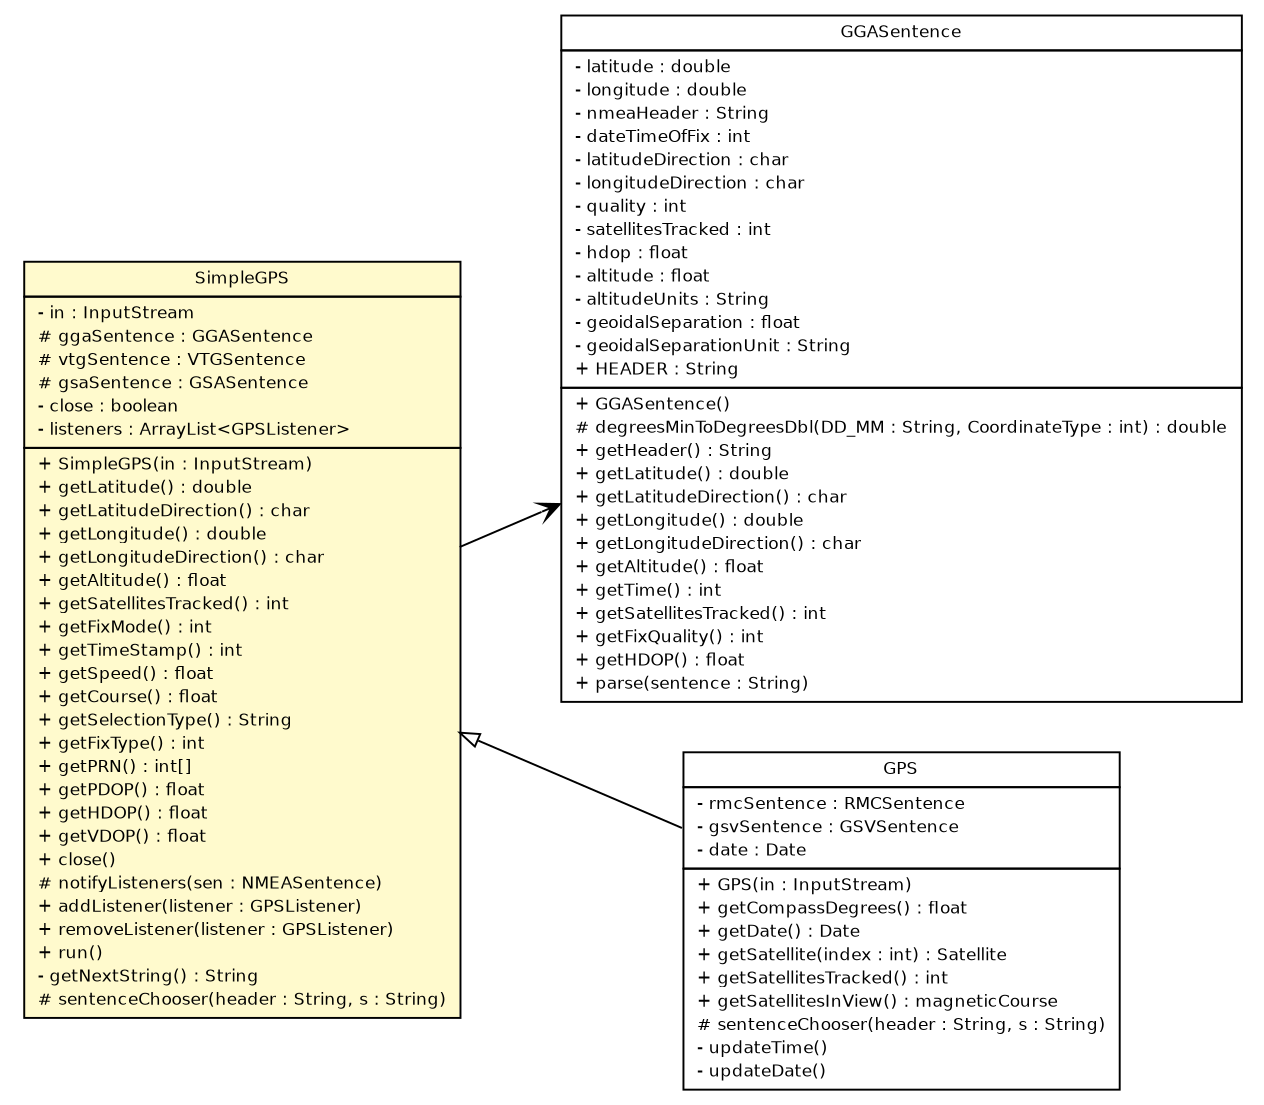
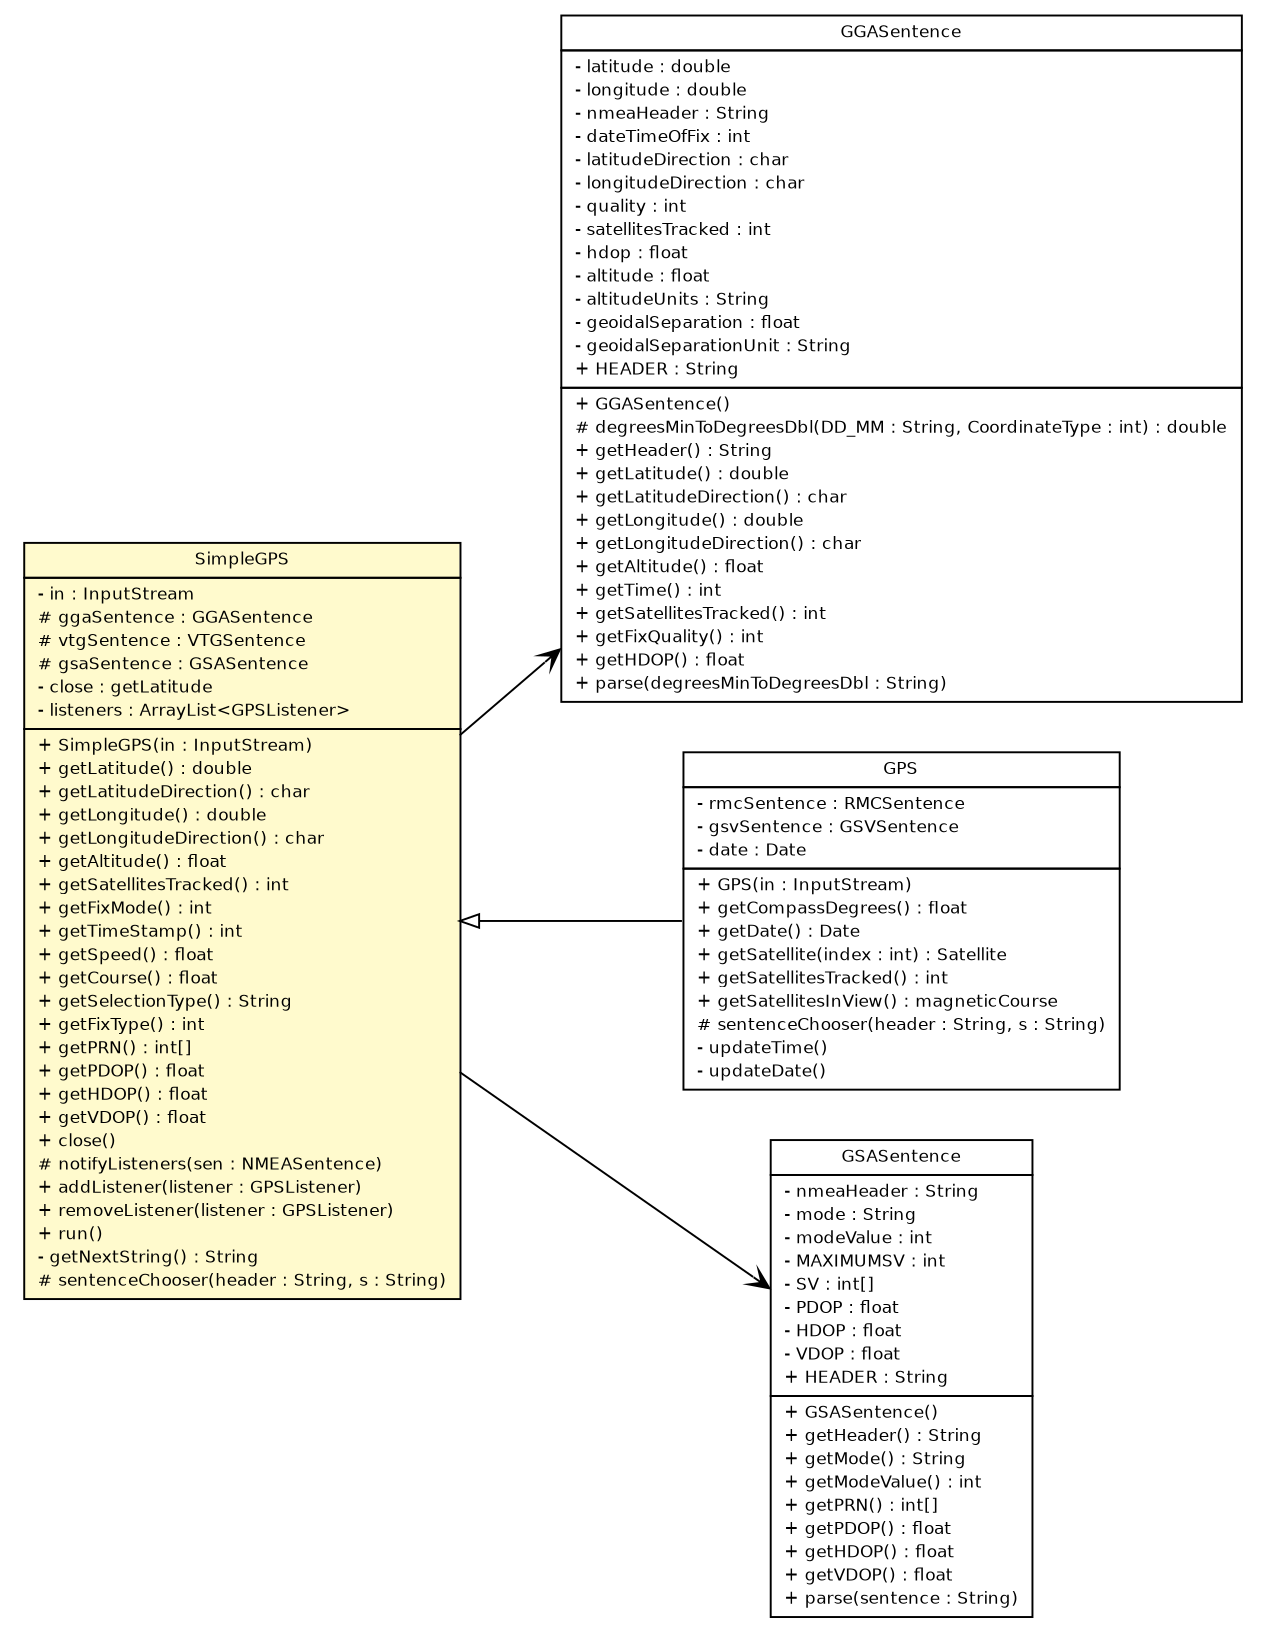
(109, 406) -> (126, 687)
(692, 683) -> (762, 683)
none -> (901, 1379)
